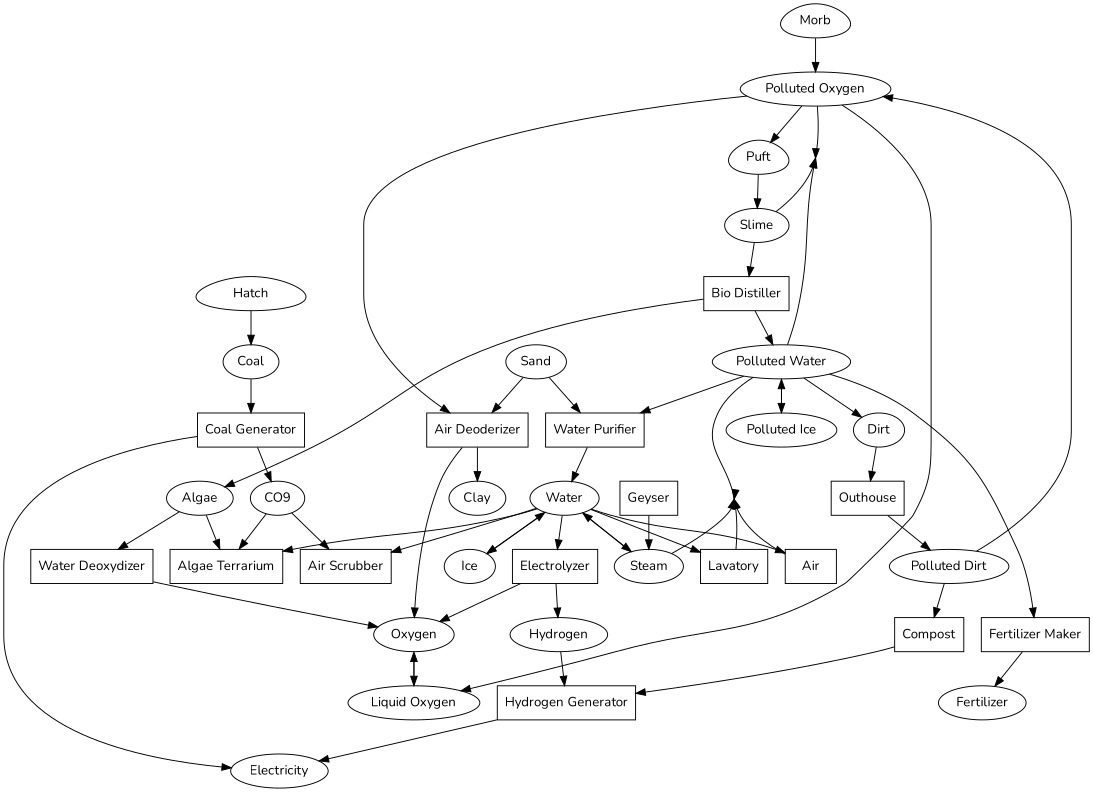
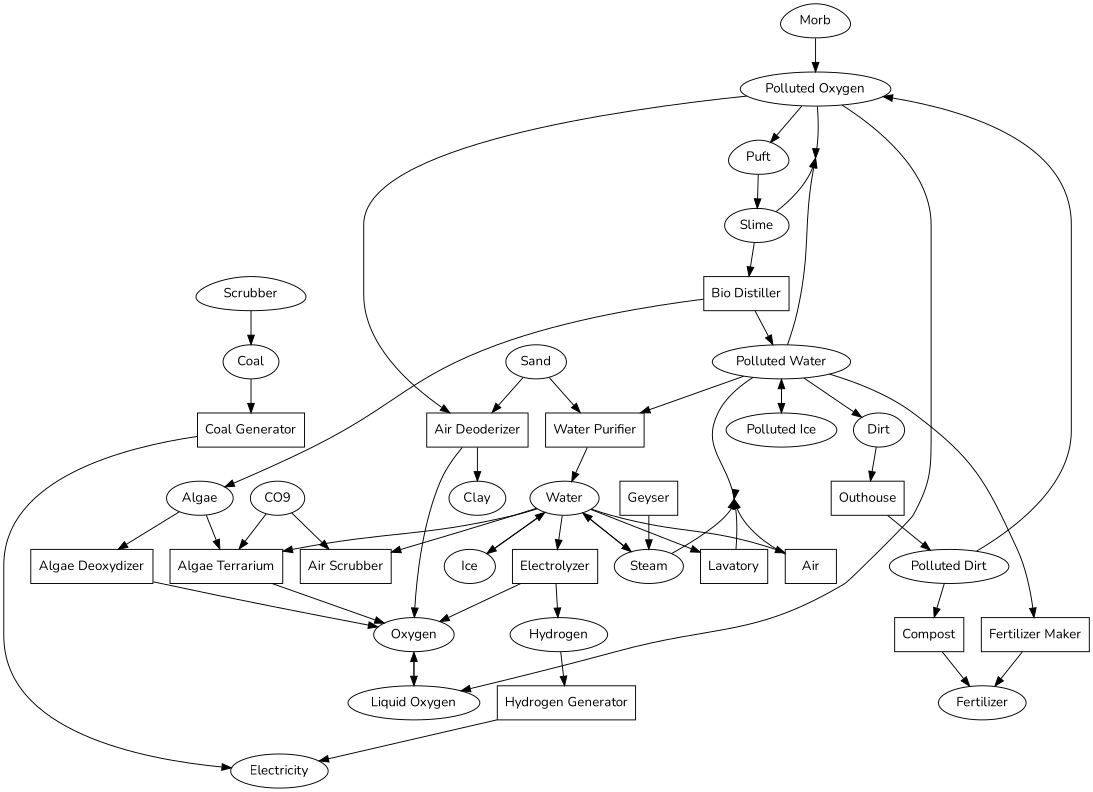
(251, 294) -> (251, 294)
(263, 460) -> none
(92, 566) -> (92, 566)
none -> (323, 602)
(771, 673) -> (953, 665)
